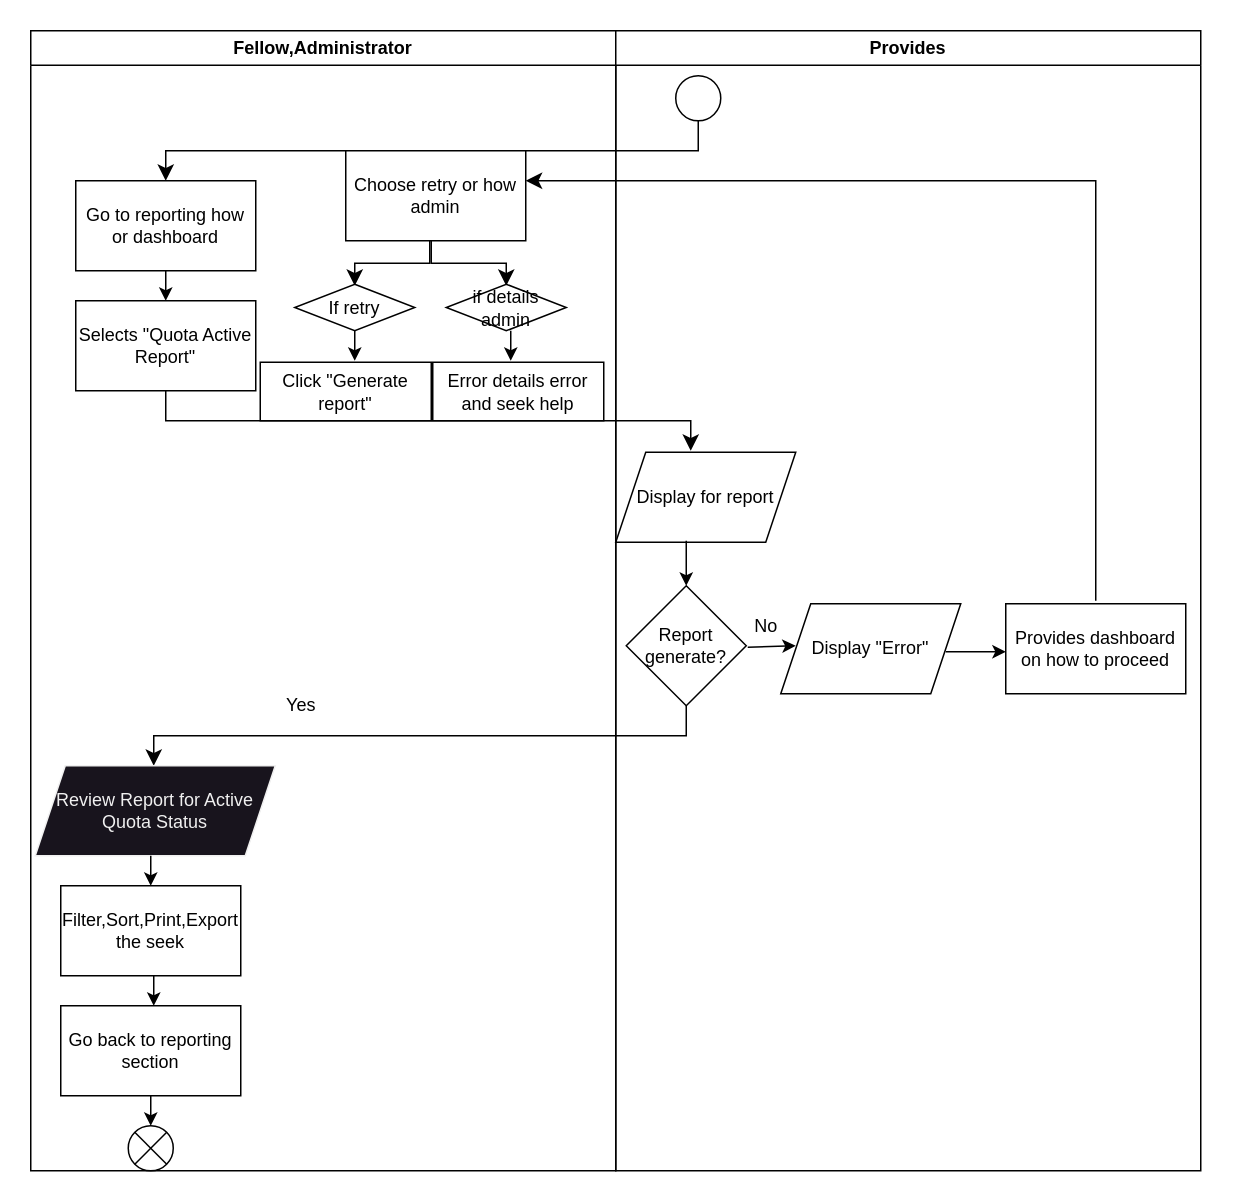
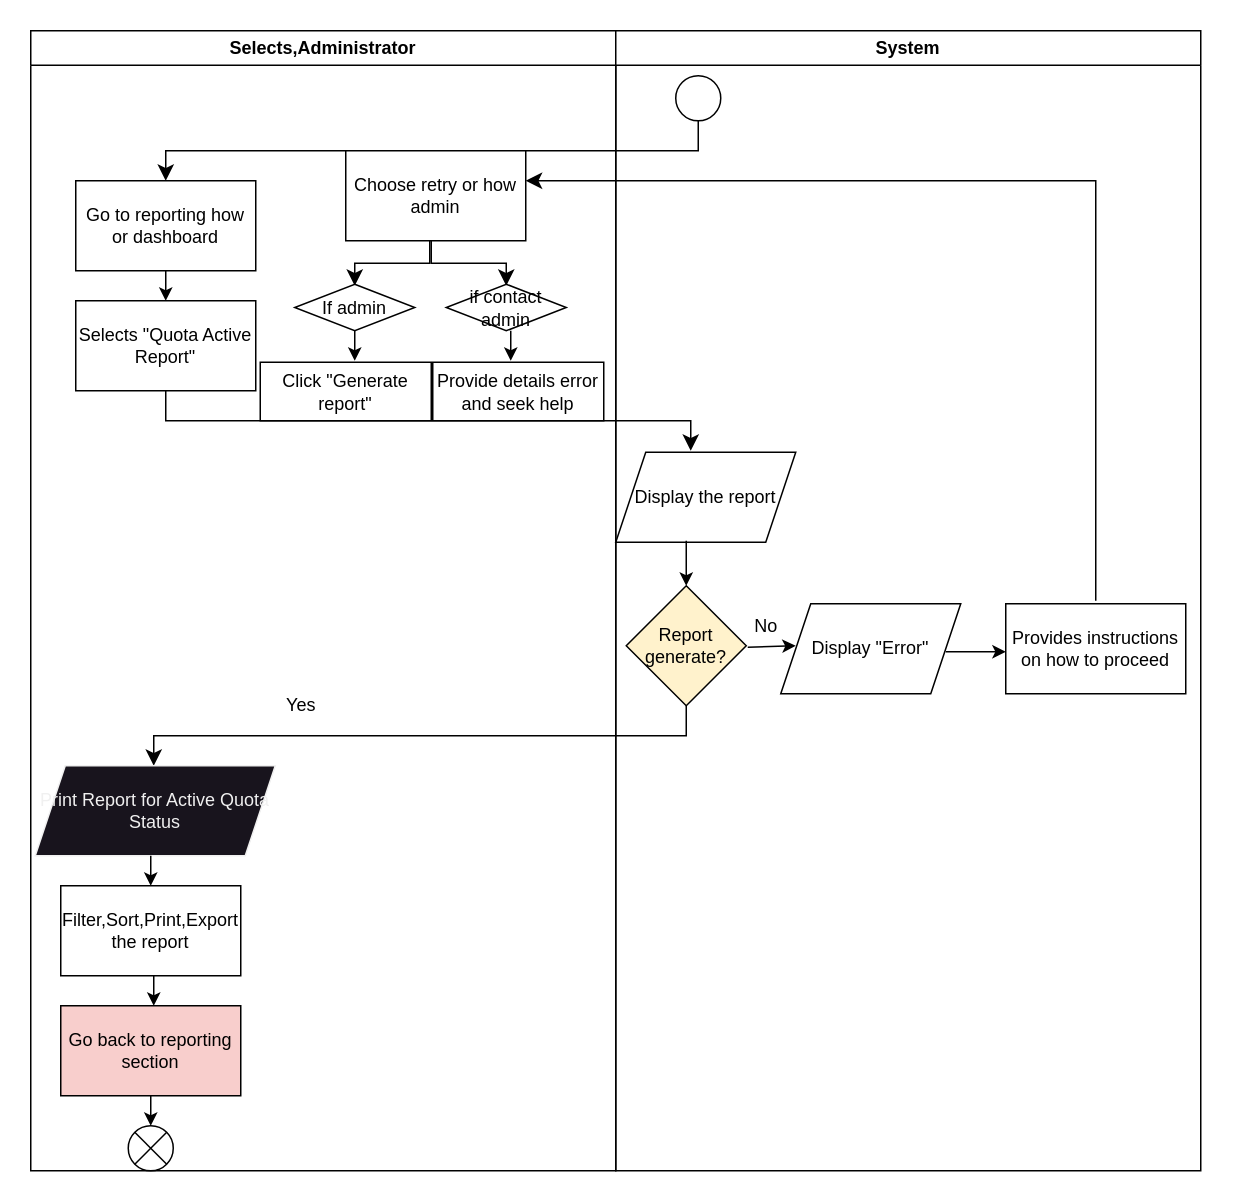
(323, 49) -> (323, 49)
(908, 49) -> (908, 49)
(355, 308) -> (355, 308)
(506, 308) -> (506, 308)
(518, 392) -> (518, 392)
(706, 497) -> (706, 497)
(686, 646) -> (686, 646)
(1096, 649) -> (1096, 649)
(155, 811) -> (155, 811)
(151, 931) -> (151, 931)
(151, 1051) -> (151, 1051)
